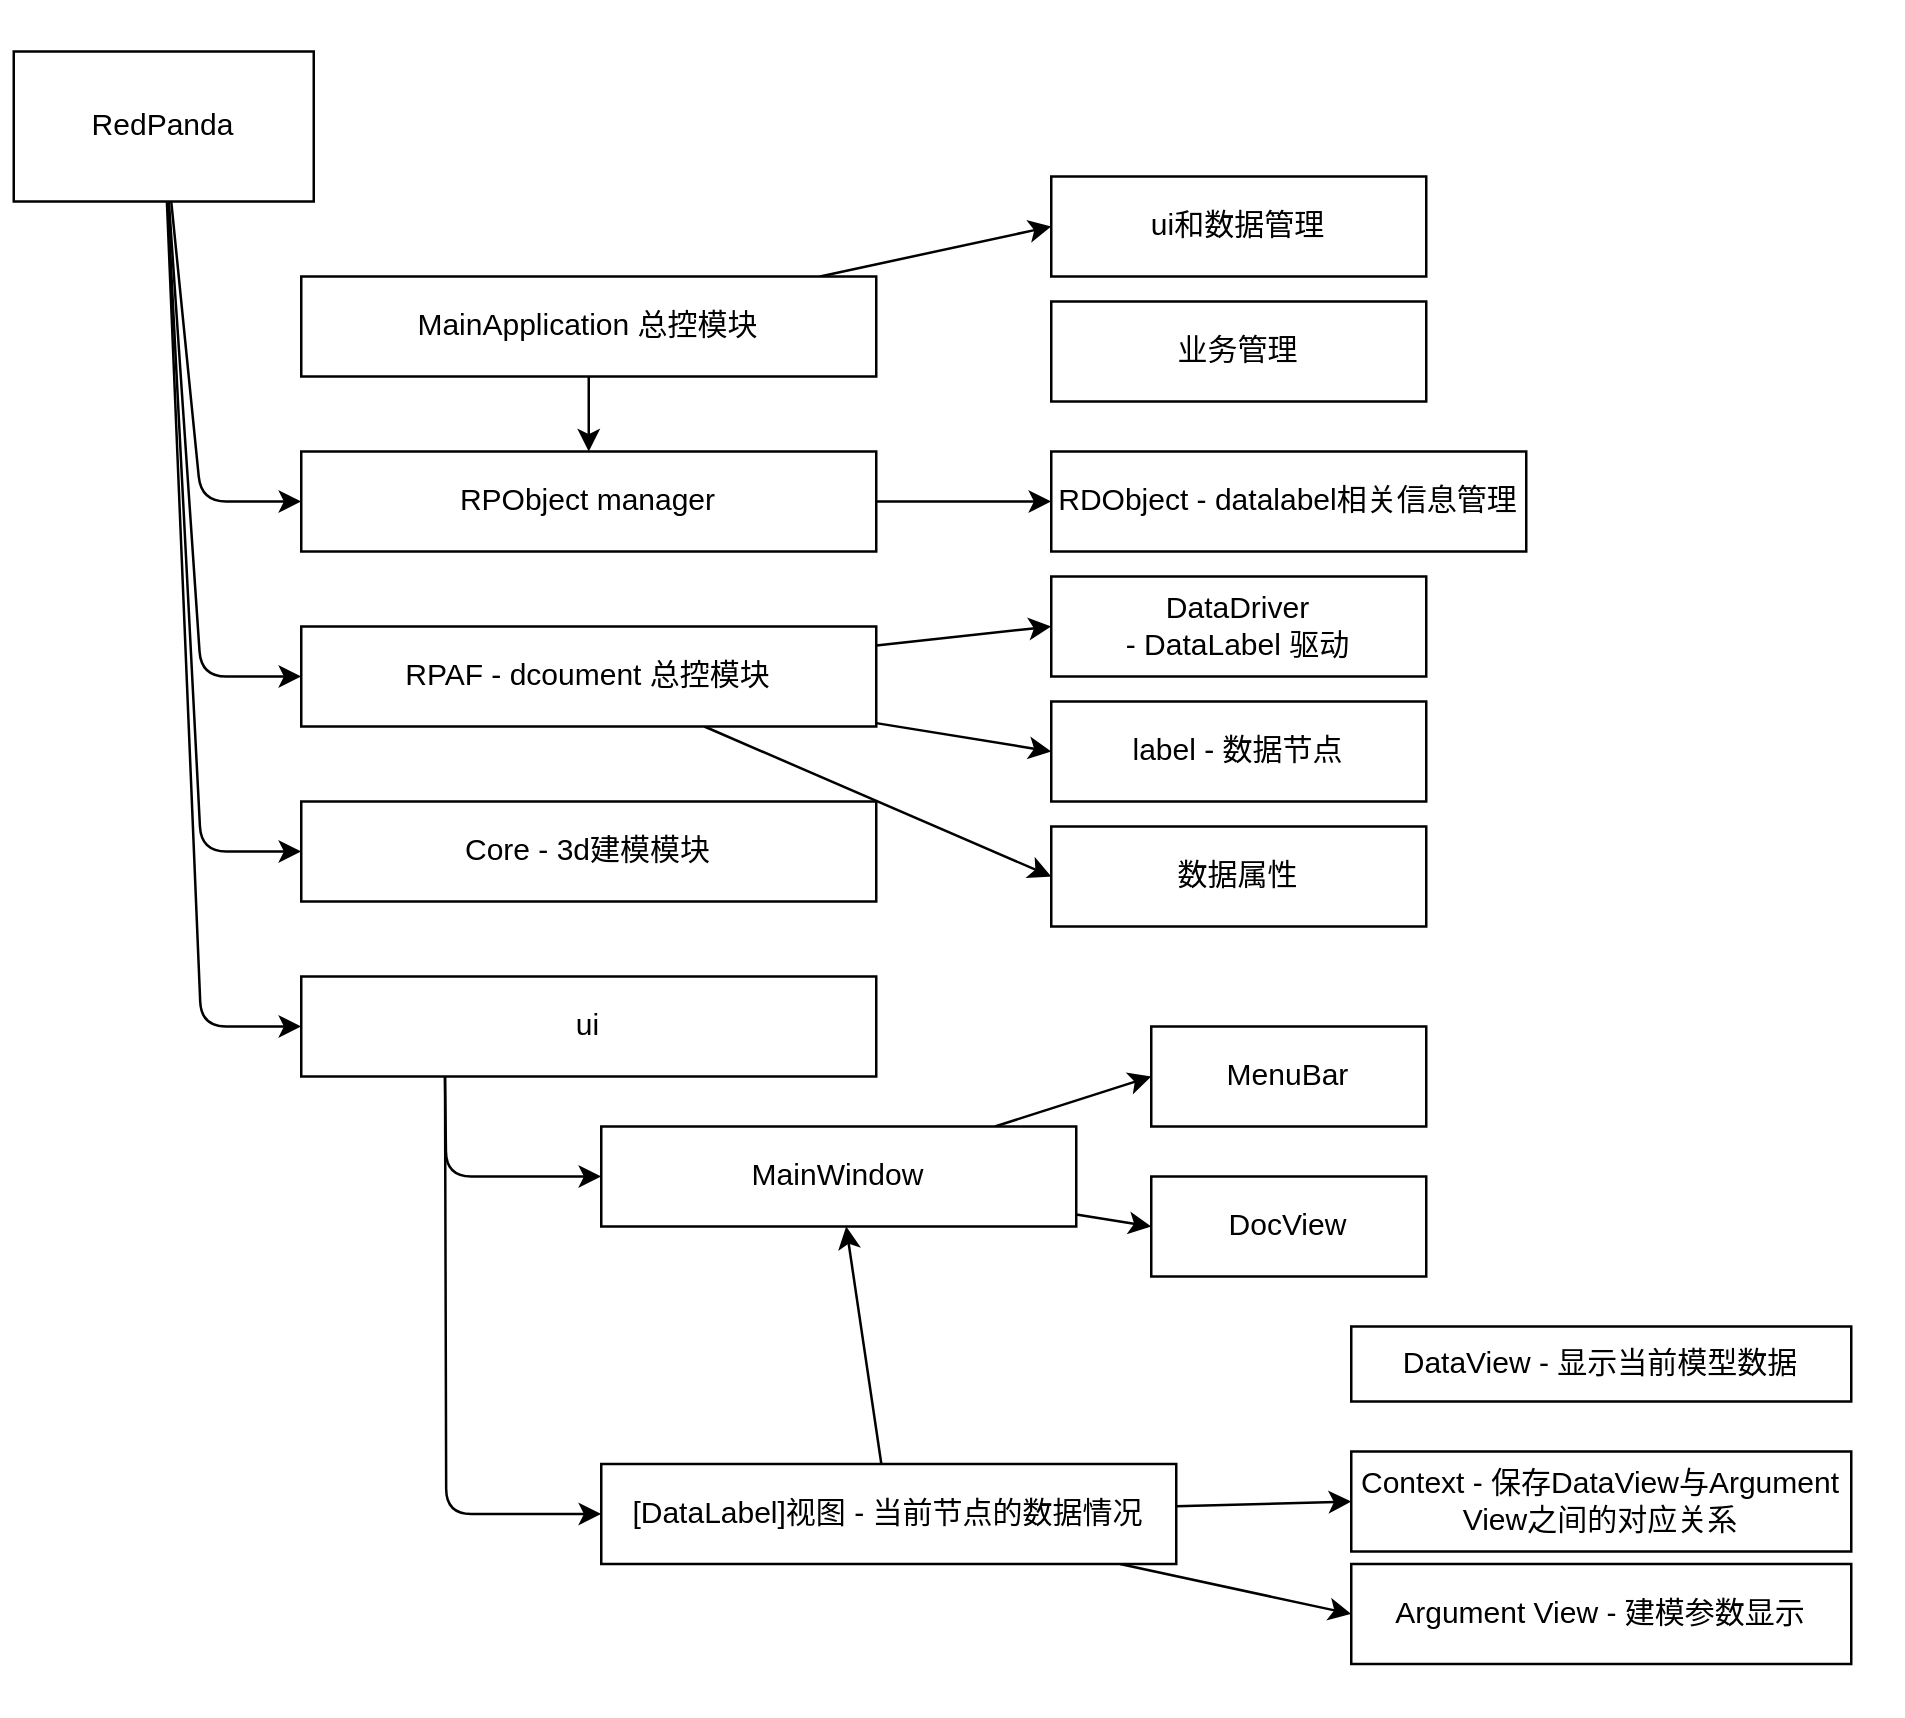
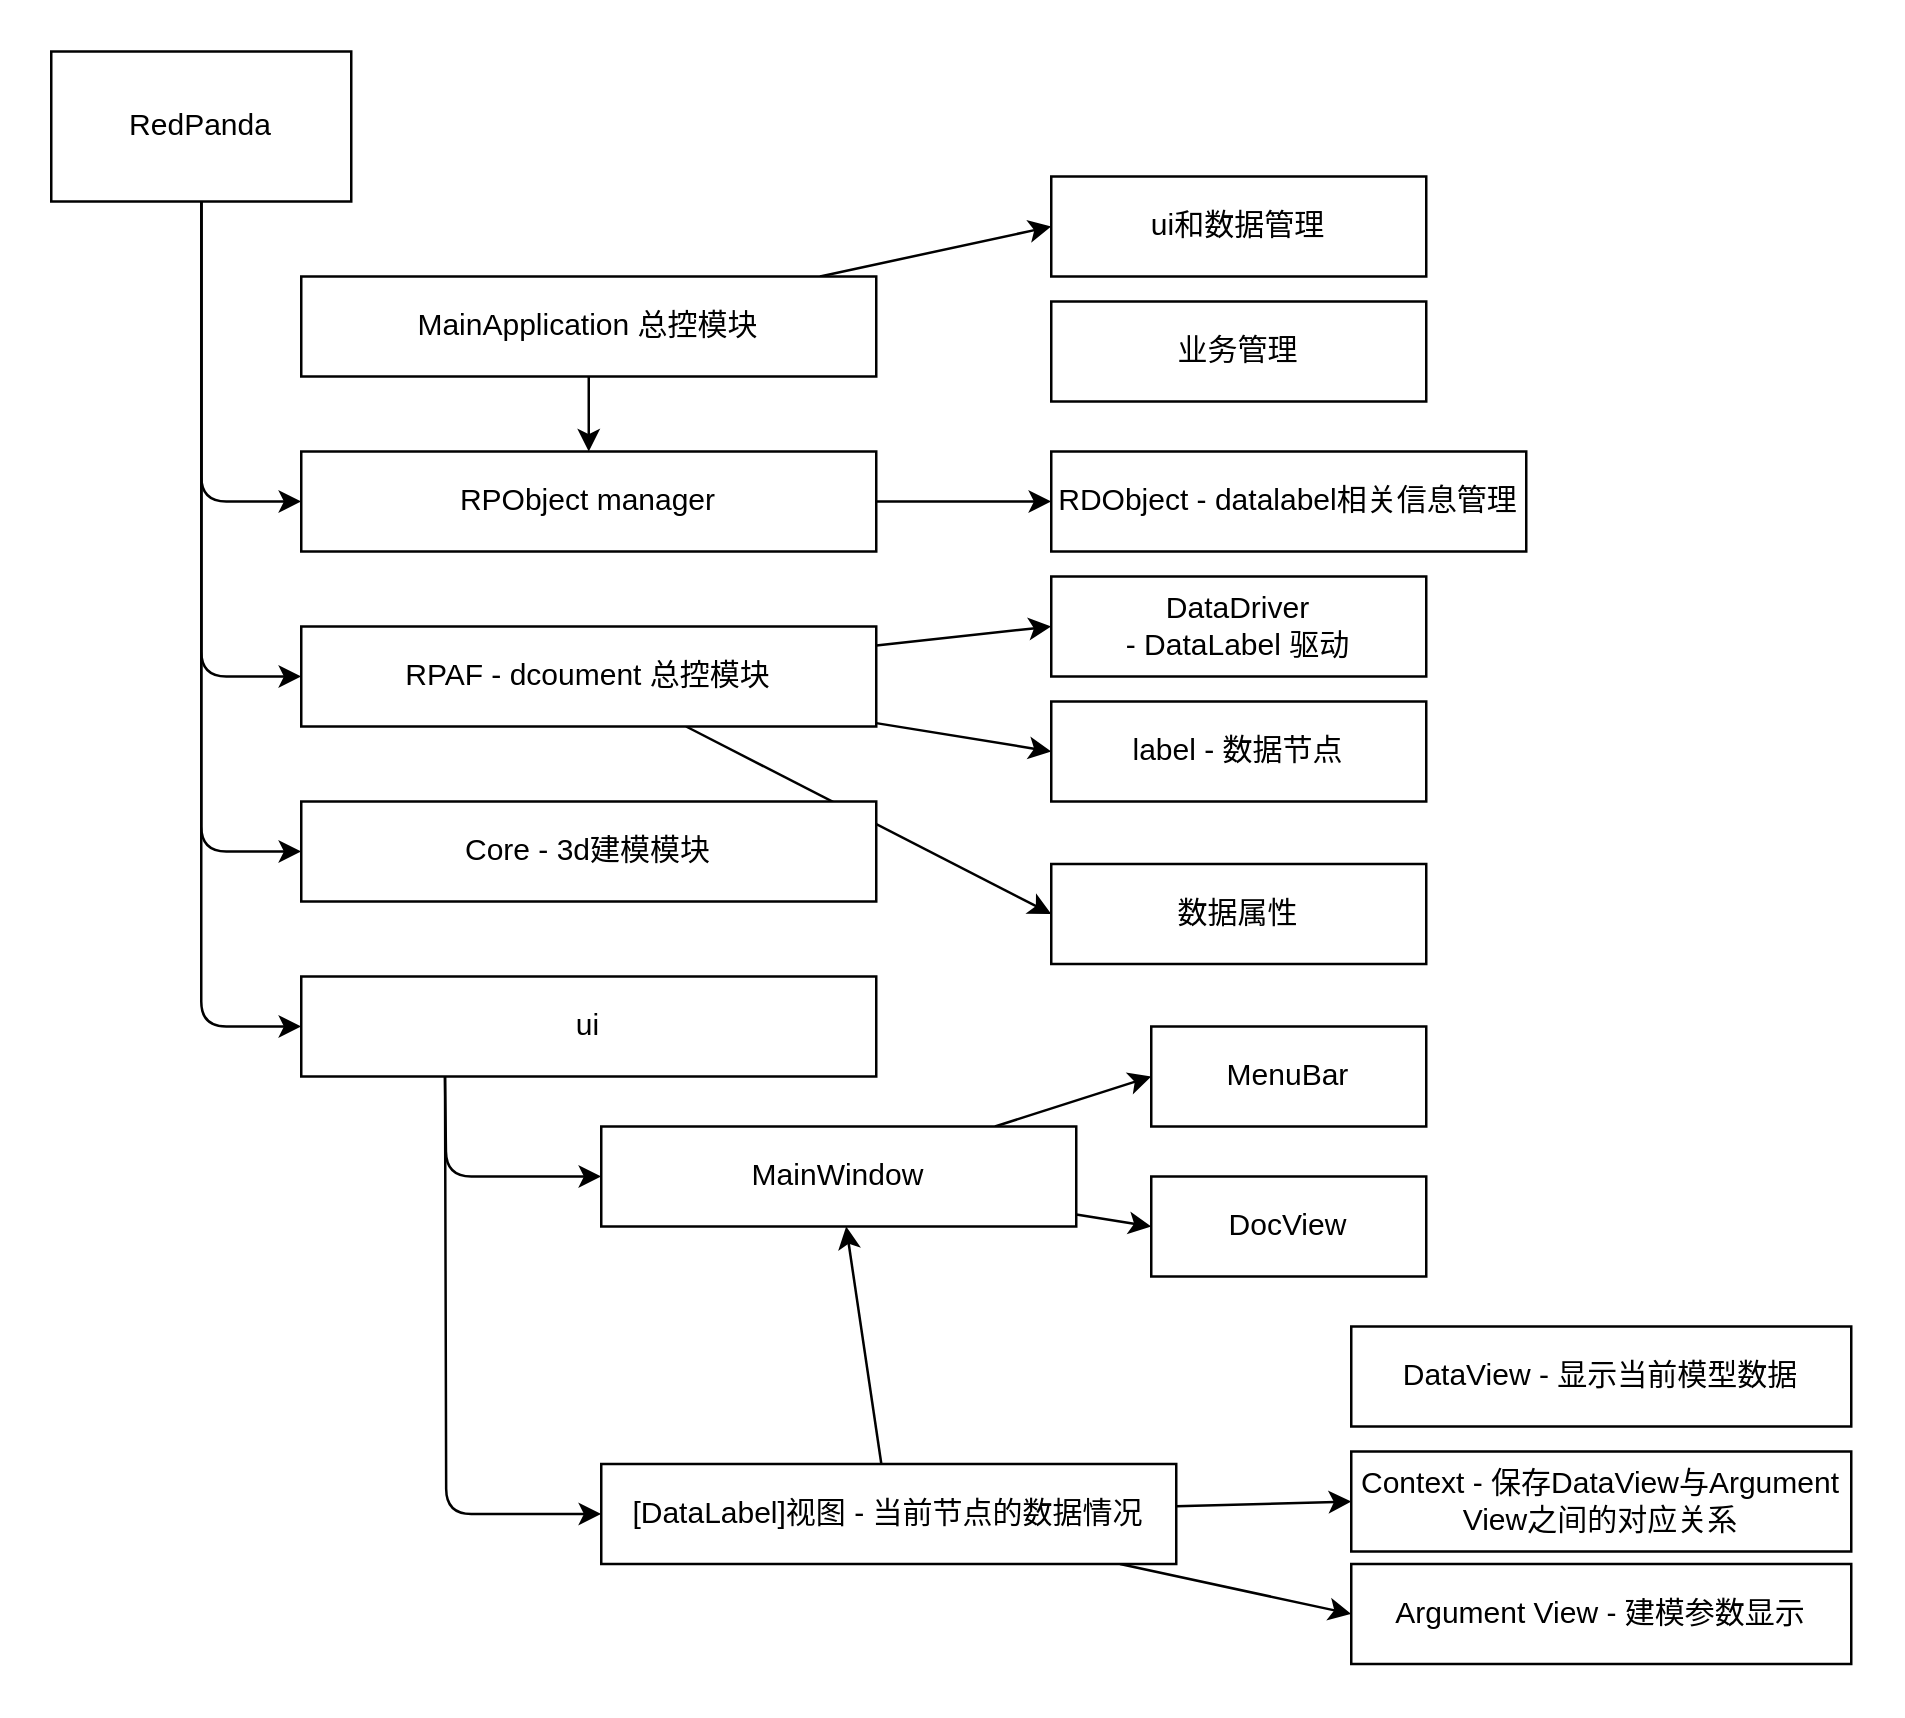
(164, 126) -> (201, 126)
(1239, 876) -> (1239, 914)
(1601, 1364) -> (1601, 1376)
